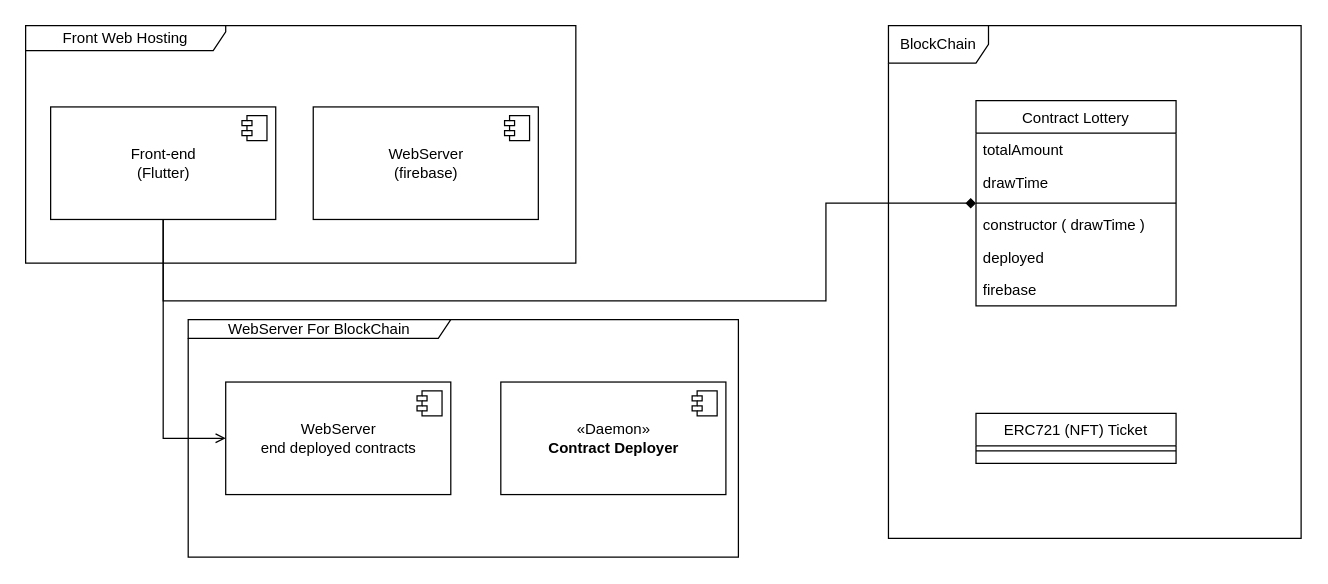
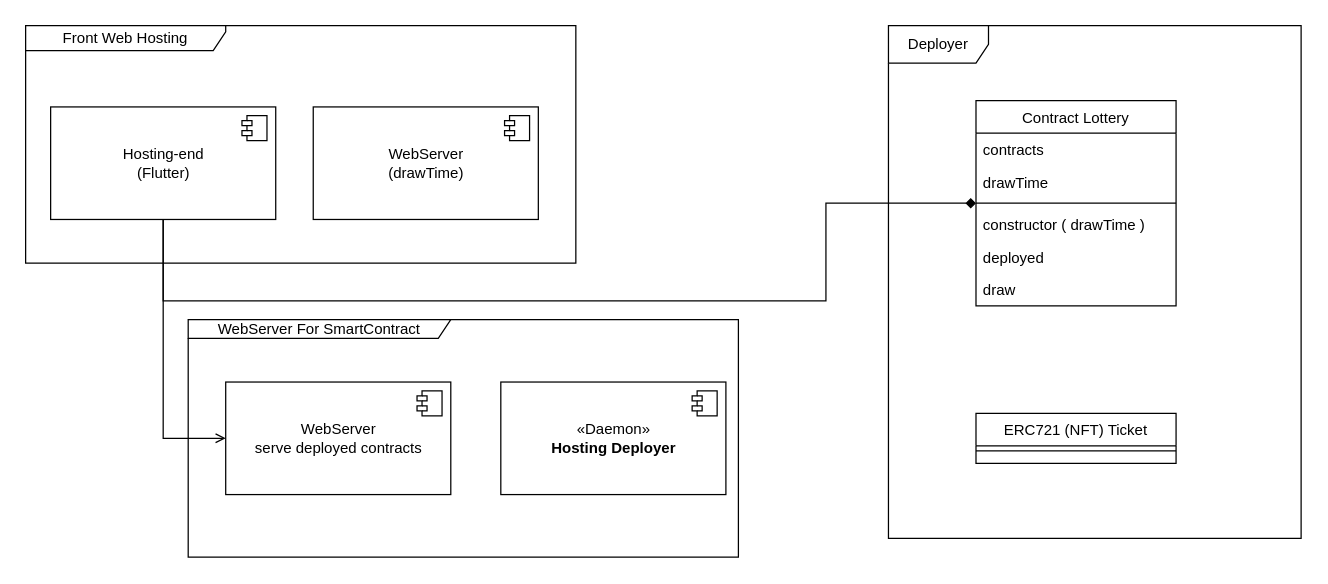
(938, 44) -> (938, 44)
(1027, 150) -> (1020, 150)
(164, 163) -> (164, 163)
(426, 163) -> (426, 163)
(1014, 290) -> (999, 290)
(319, 329) -> (319, 329)
(339, 438) -> (339, 438)
(614, 438) -> (614, 438)
